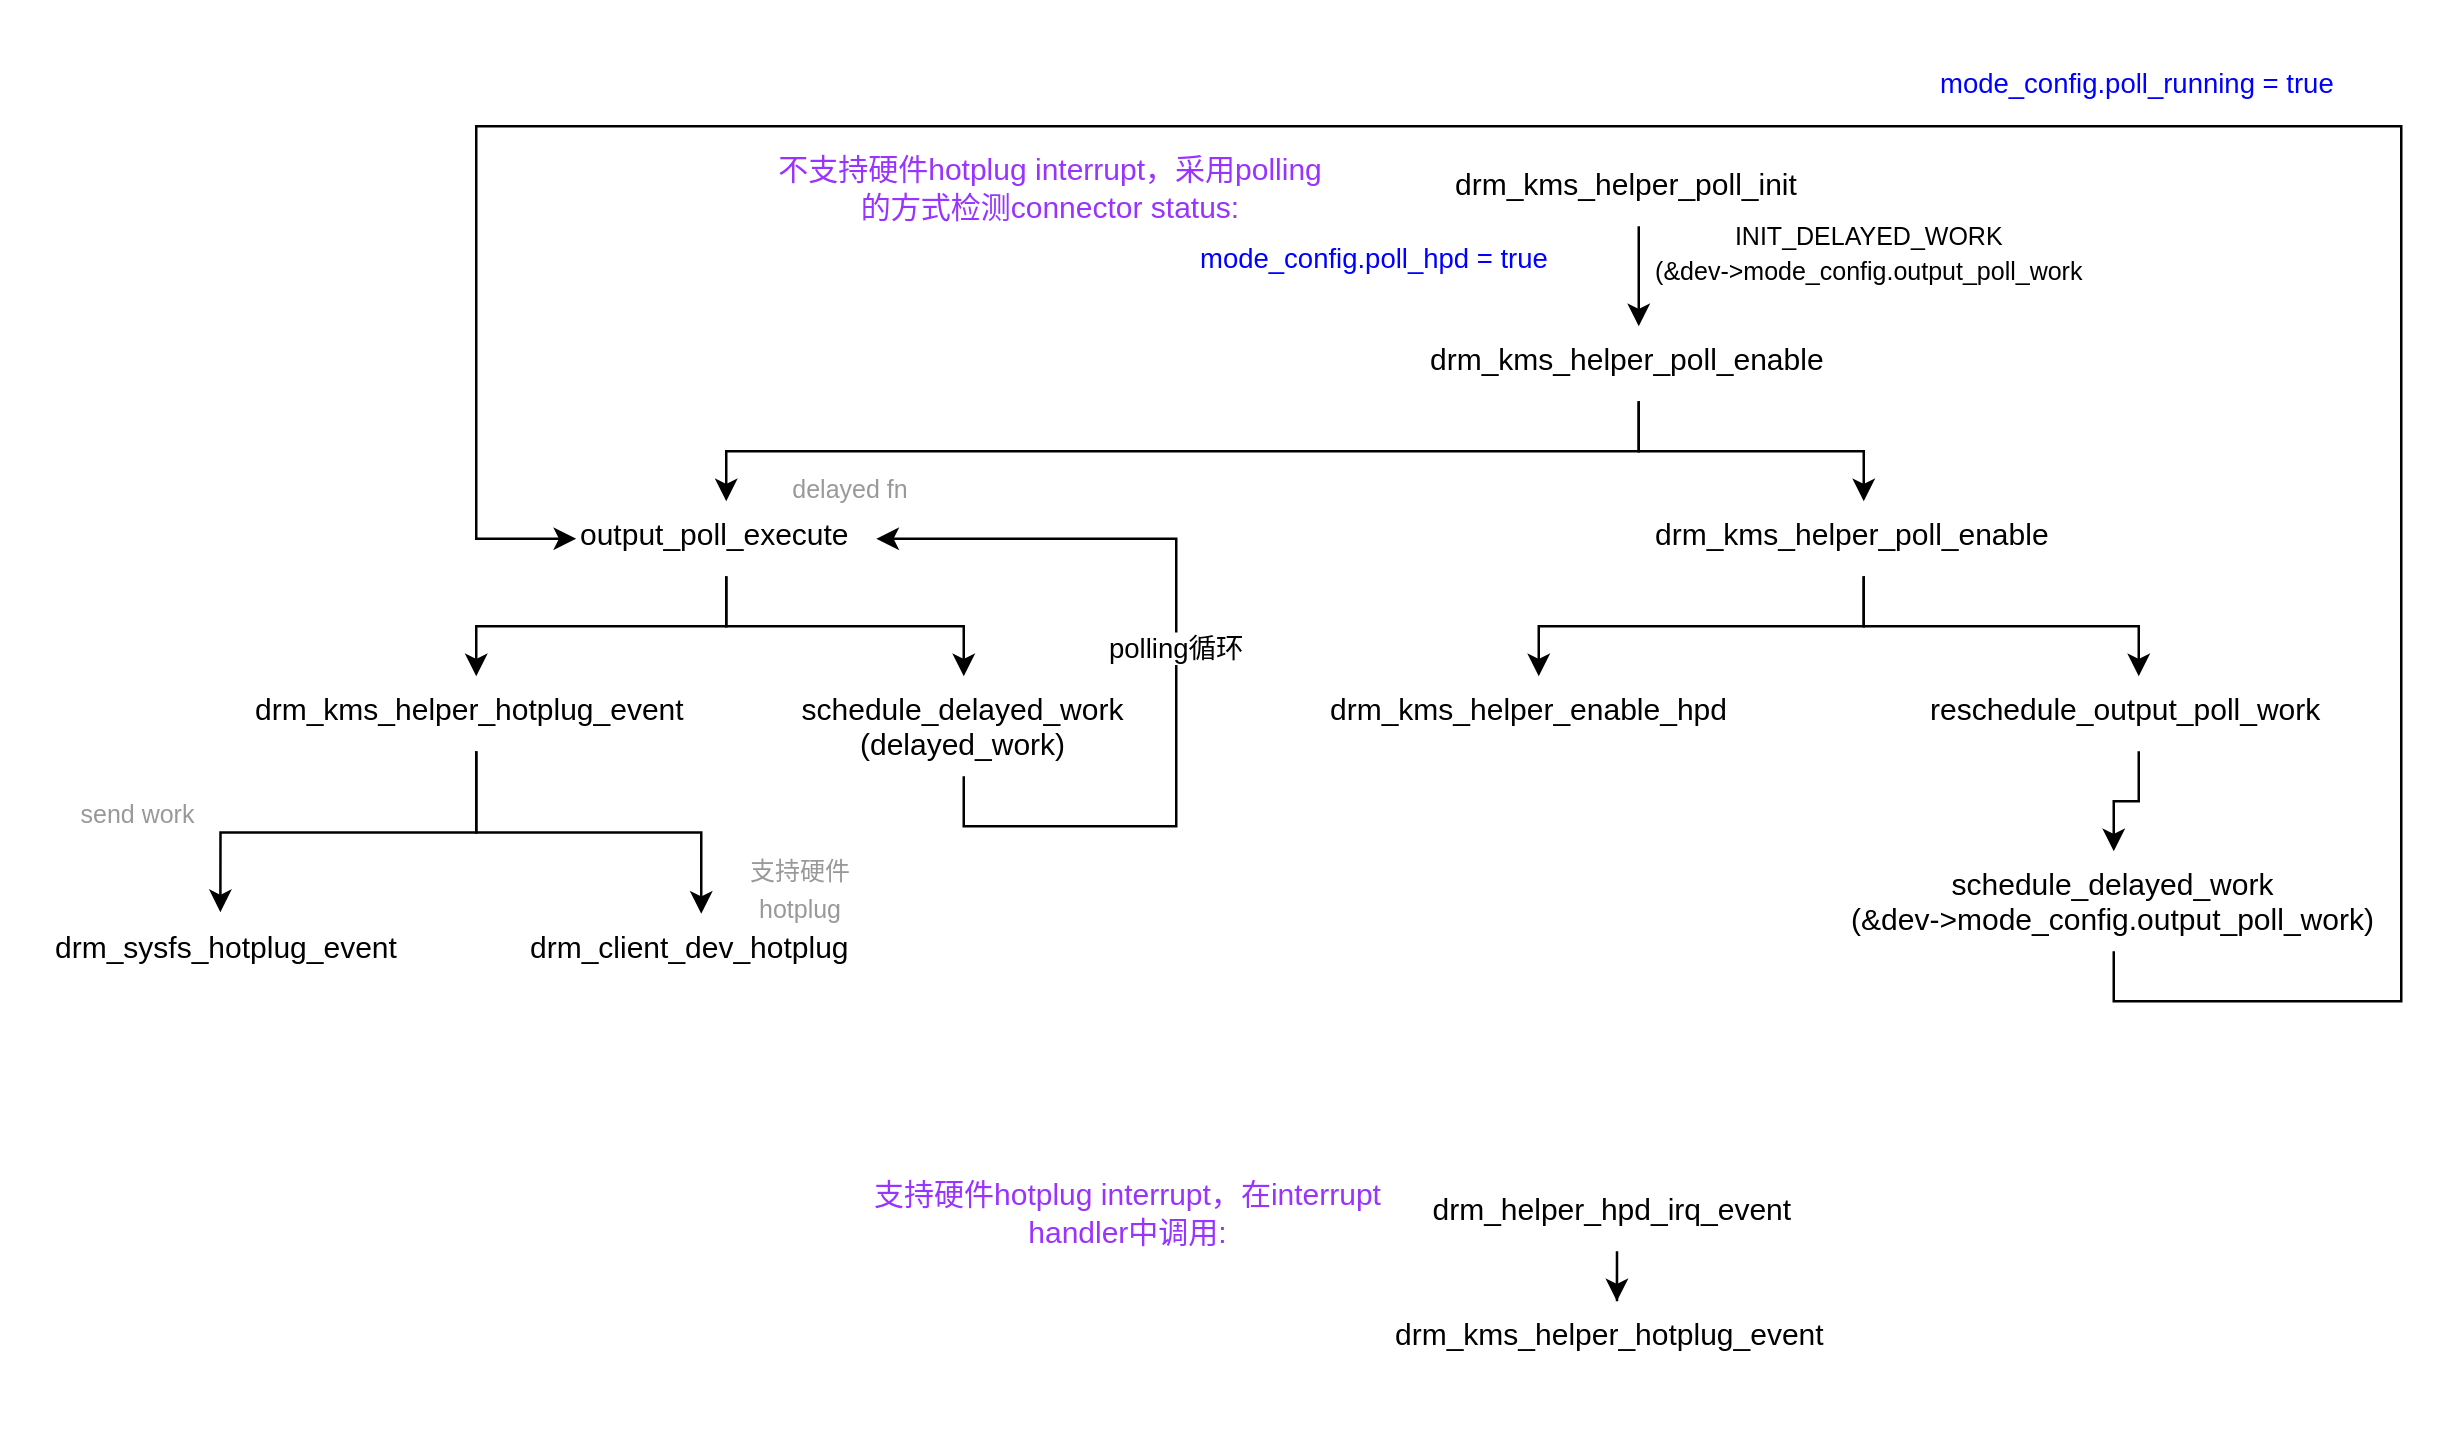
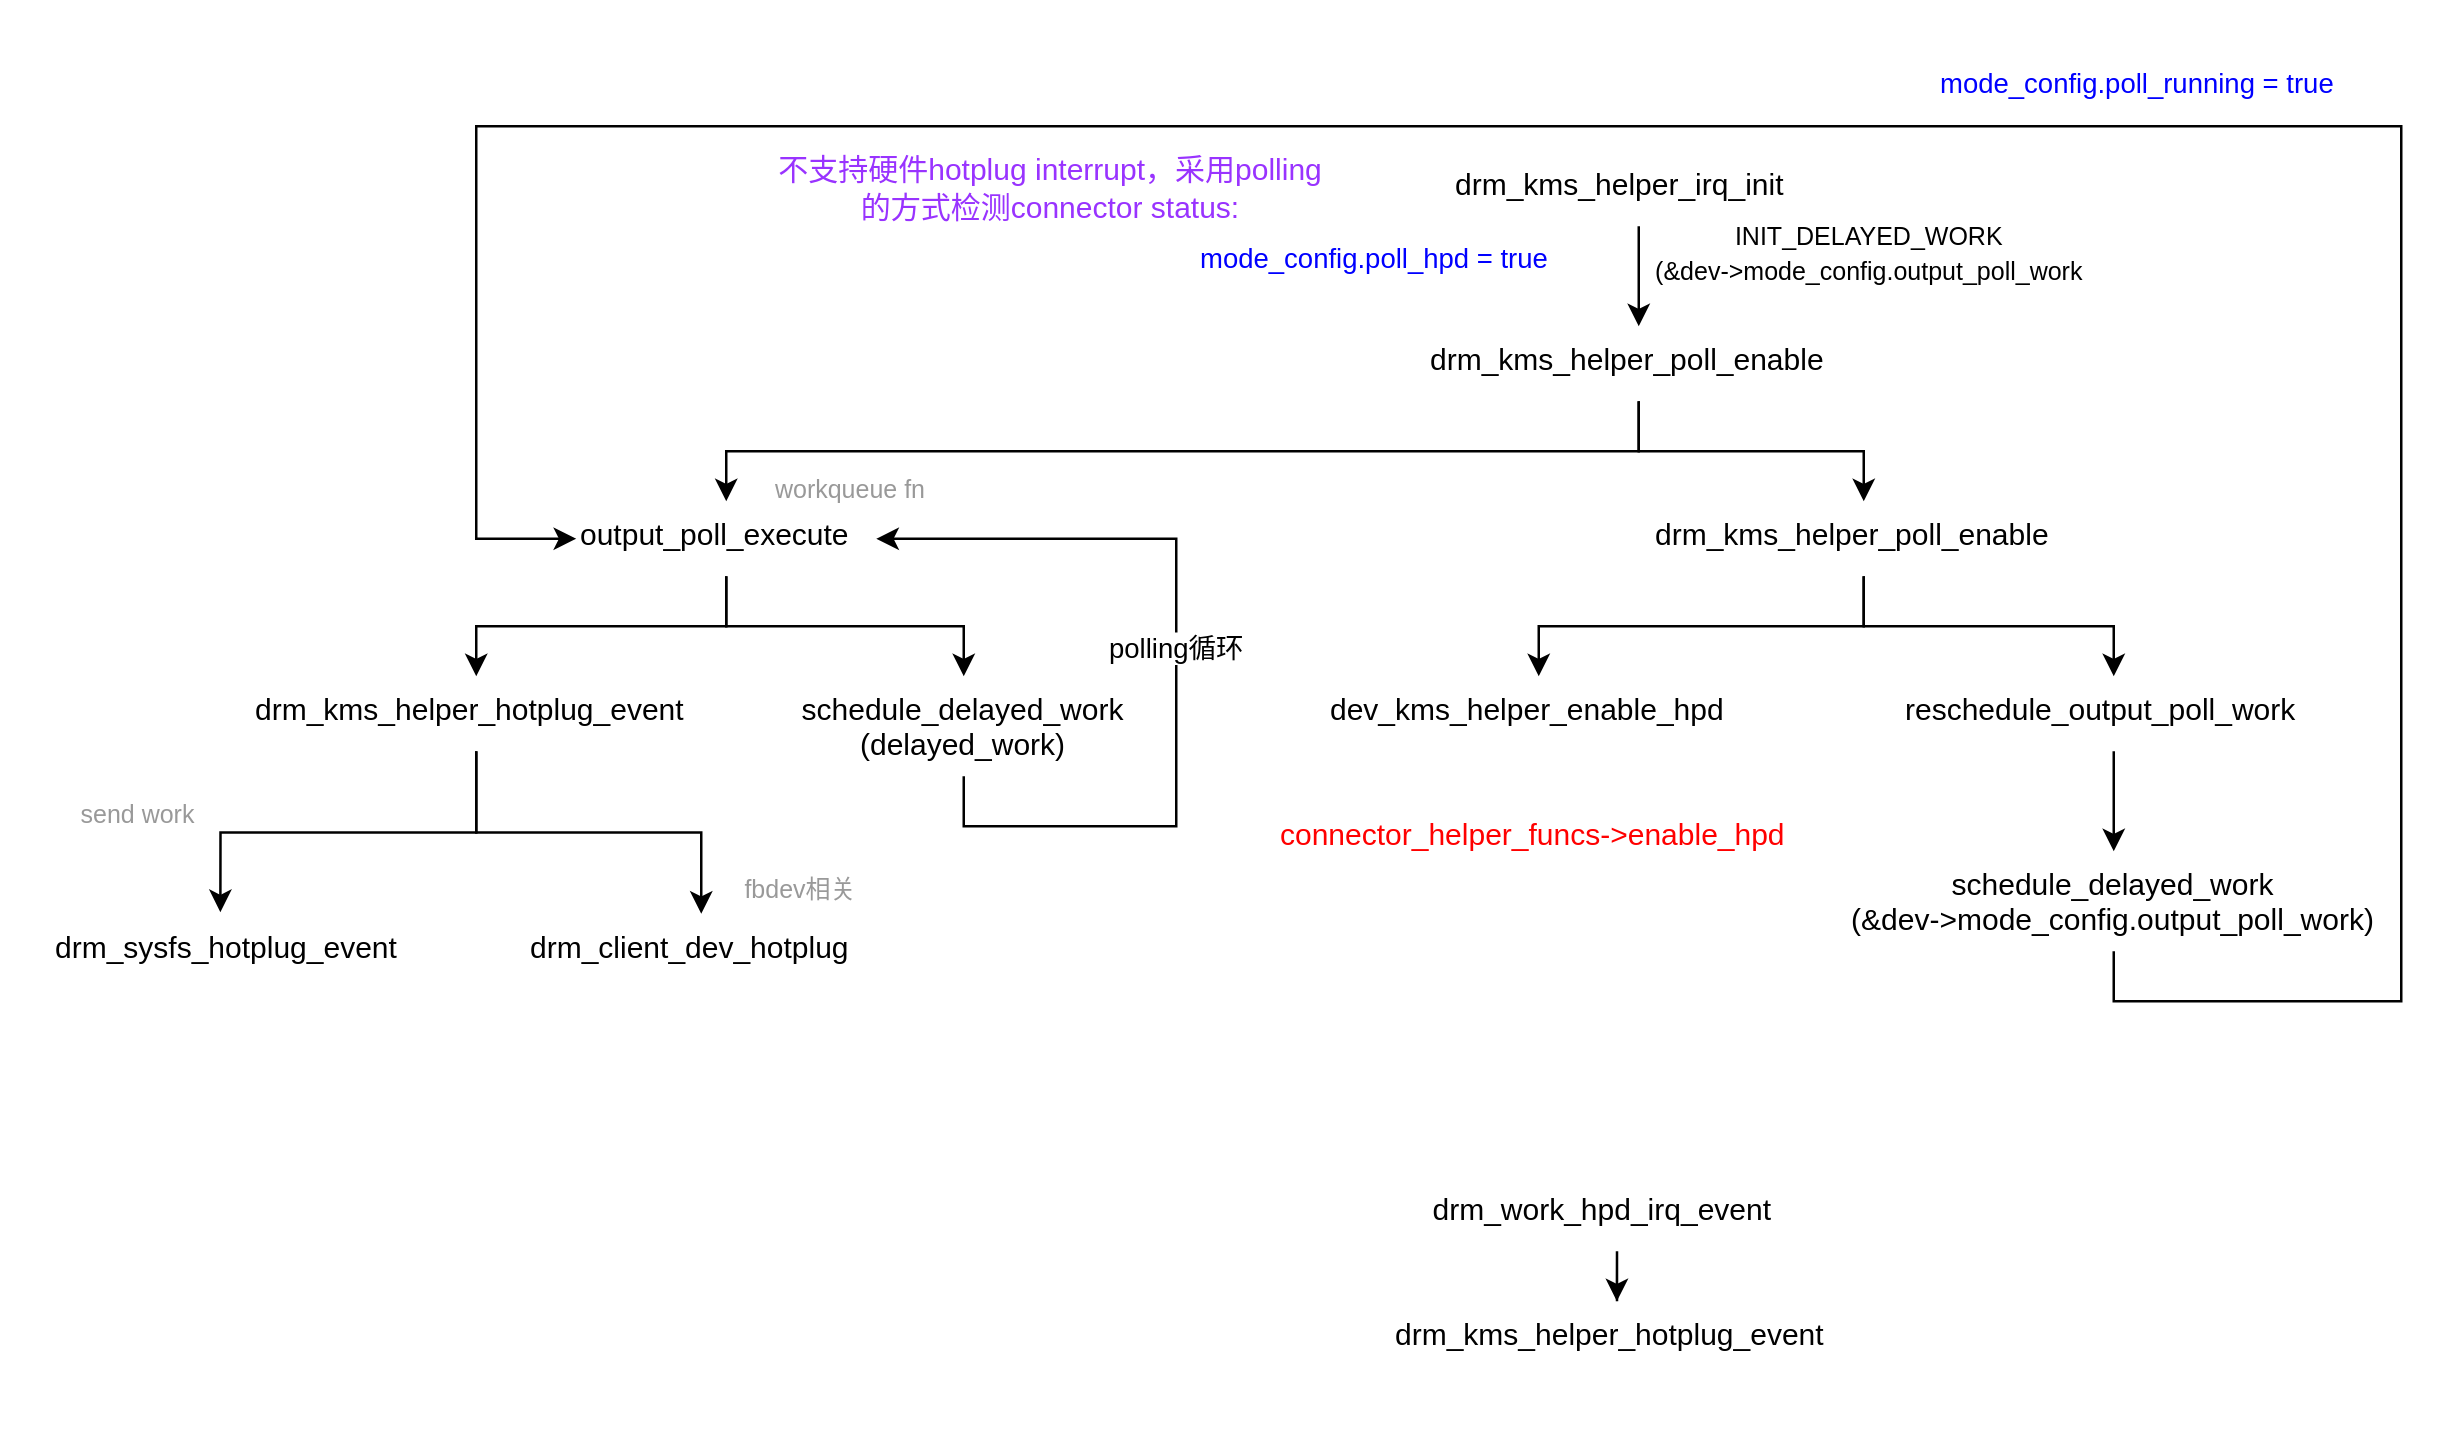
(1638, 187) -> (1634, 187)
(851, 489) -> (851, 489)
(1533, 712) -> (1533, 712)
(2139, 714) -> (2114, 714)
none -> (1539, 839)
(801, 889) -> (801, 889)
(1129, 1214) -> none
(1619, 1230) -> (1615, 1212)
